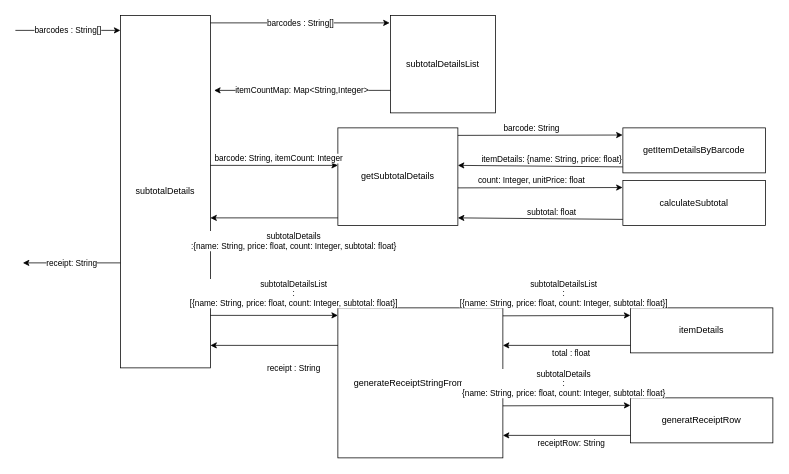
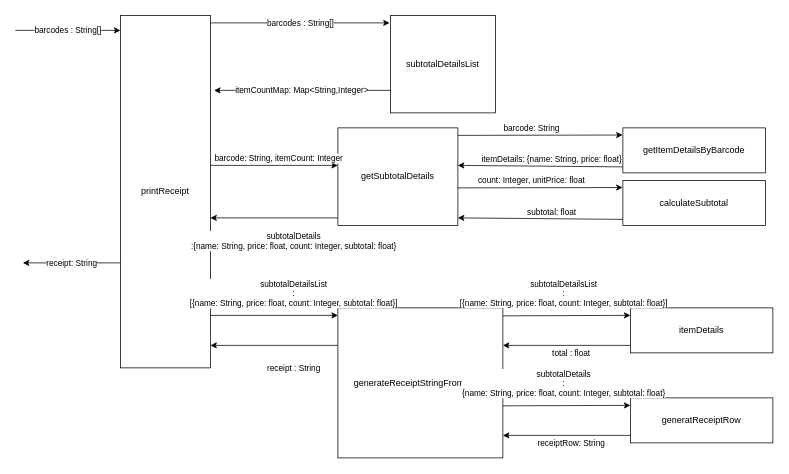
(165, 192) -> (165, 192)
